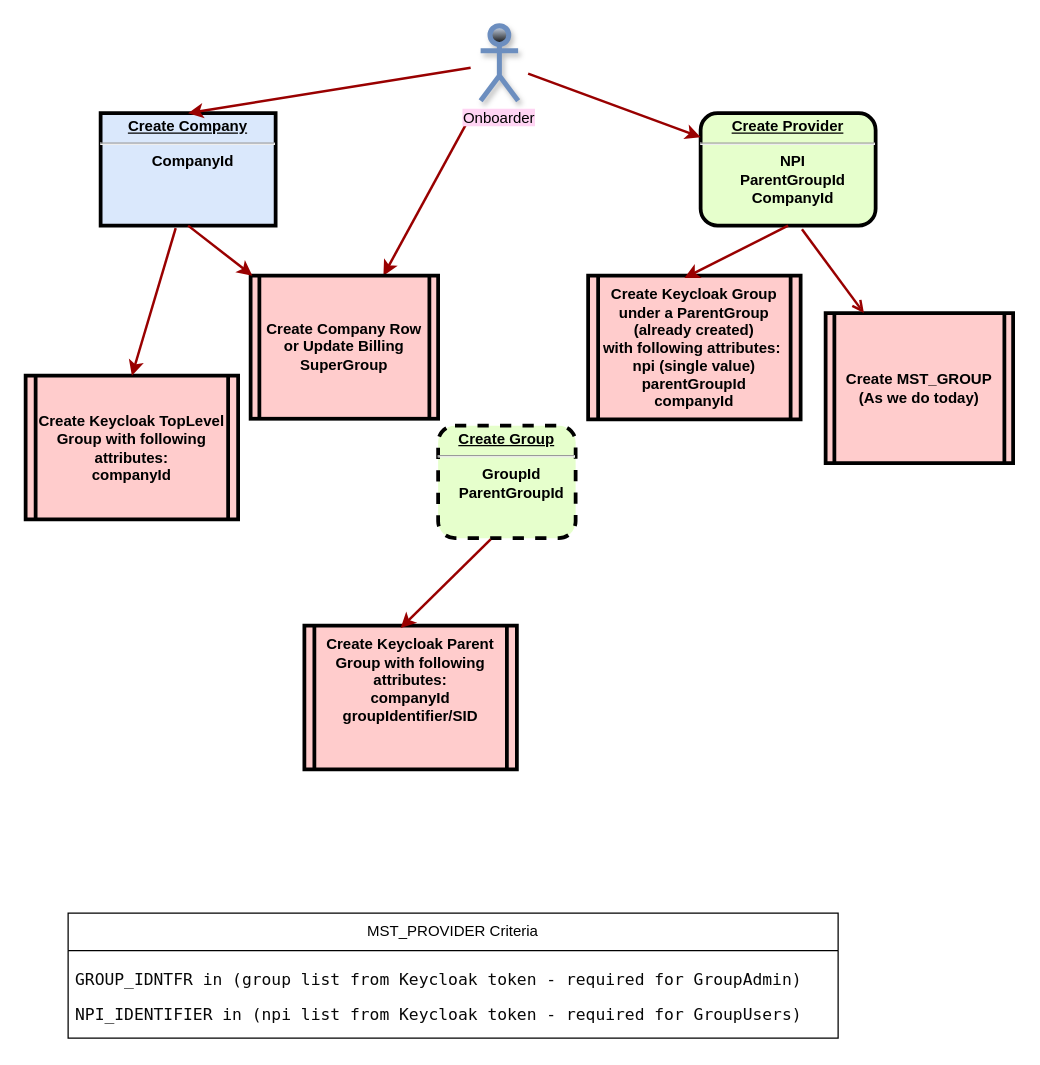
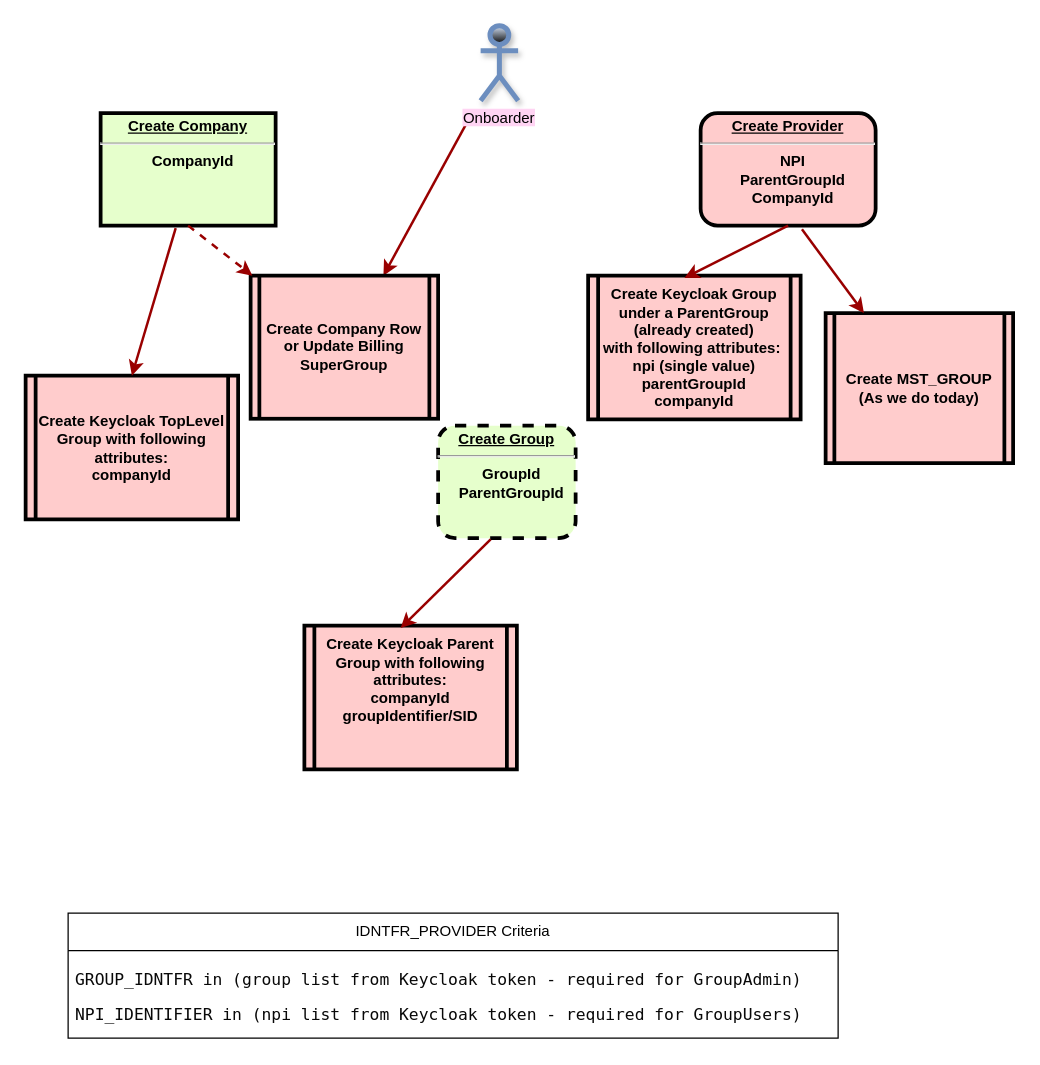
(335, 90) -> none
(609, 103) -> none
(188, 169) -> (188, 169)
(788, 169) -> (788, 169)
(218, 249) -> (218, 249)
(858, 305) -> (857, 303)
(453, 932) -> (453, 932)
